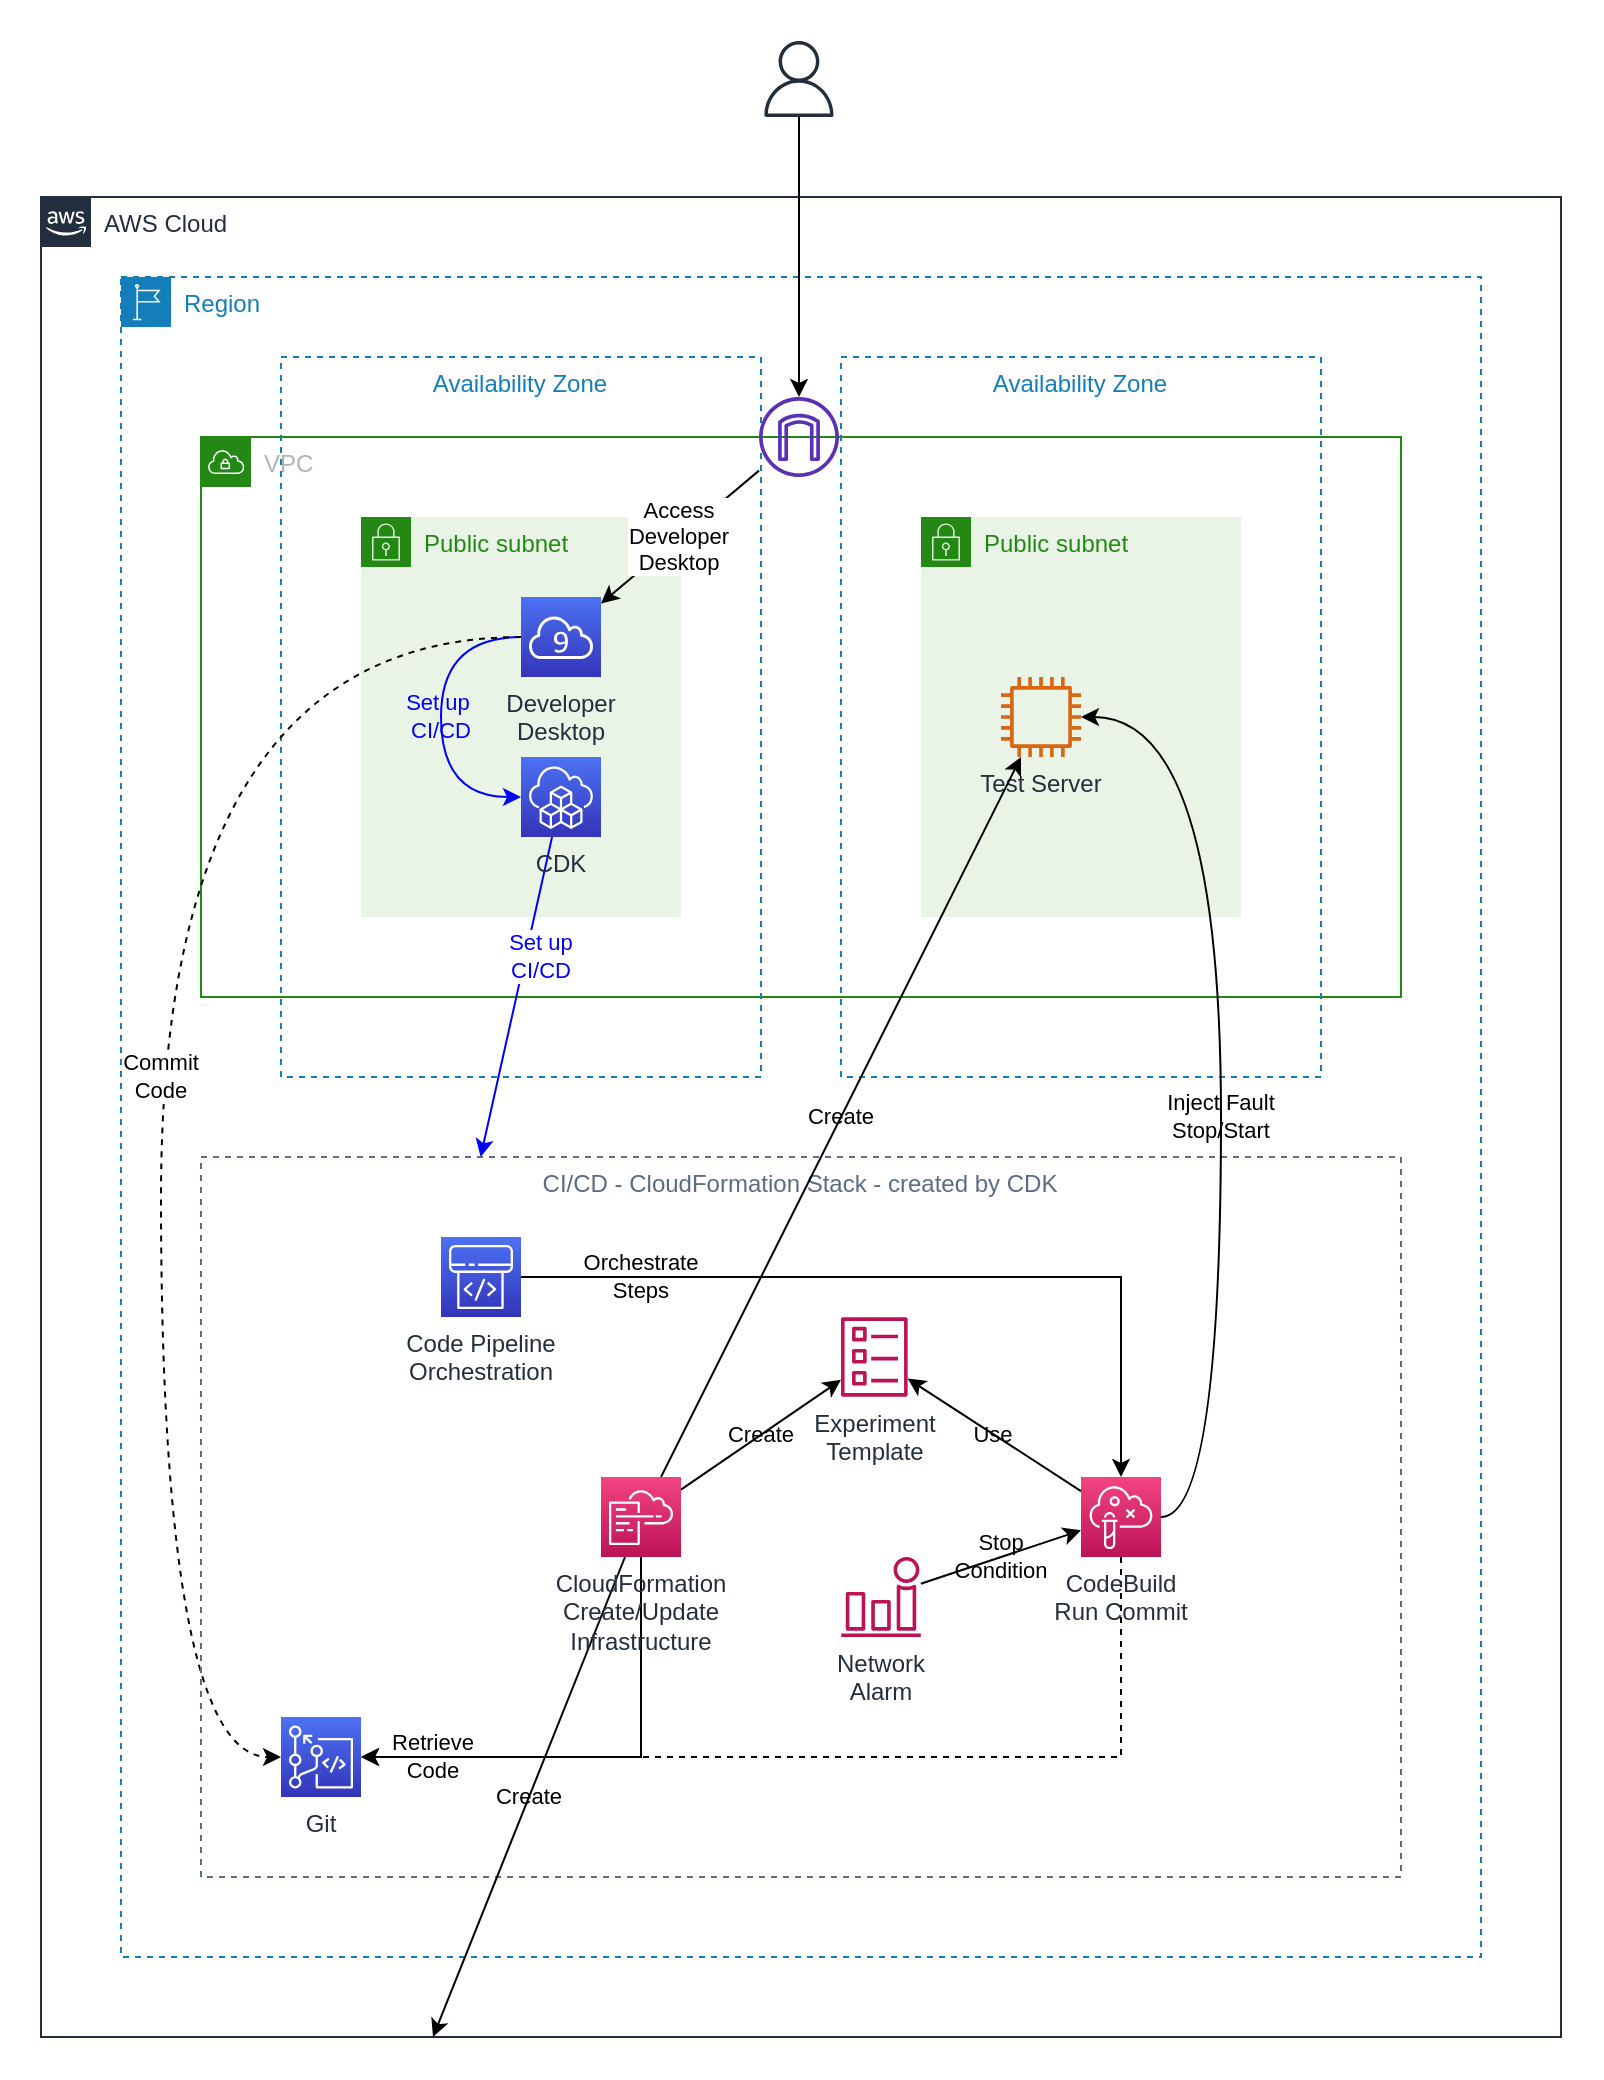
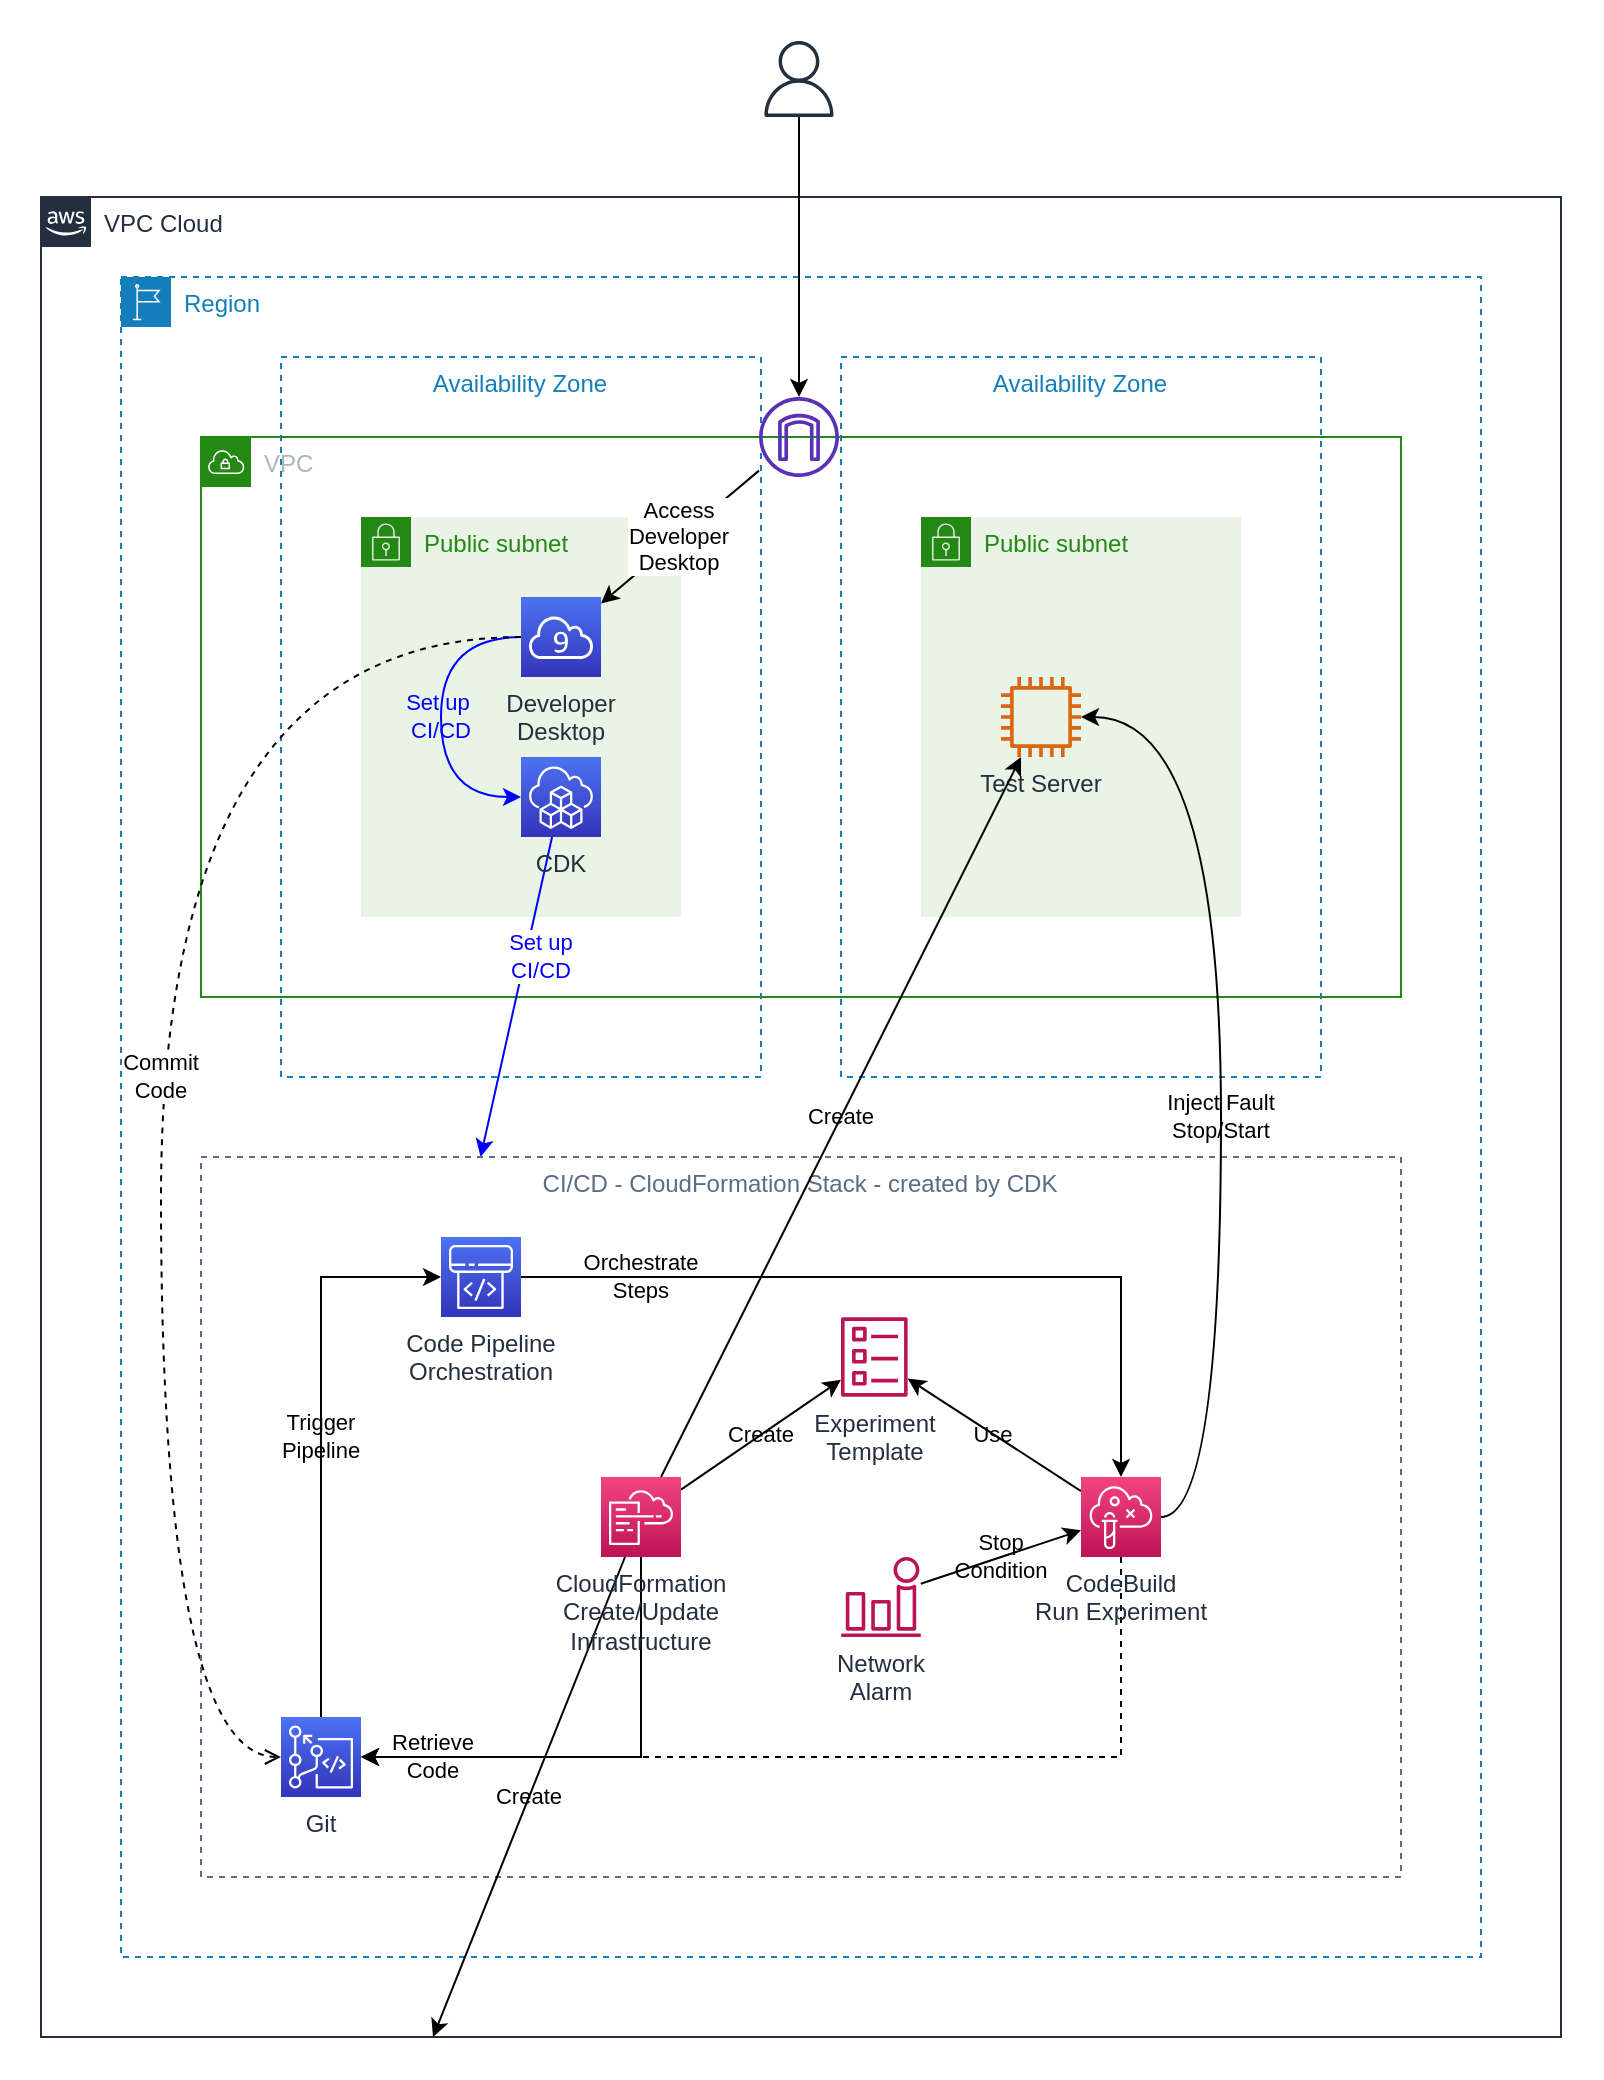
(159, 225) -> (159, 225)
none -> (321, 1444)
(1122, 1600) -> (1122, 1600)
(188, 1617) -> (190, 1617)
